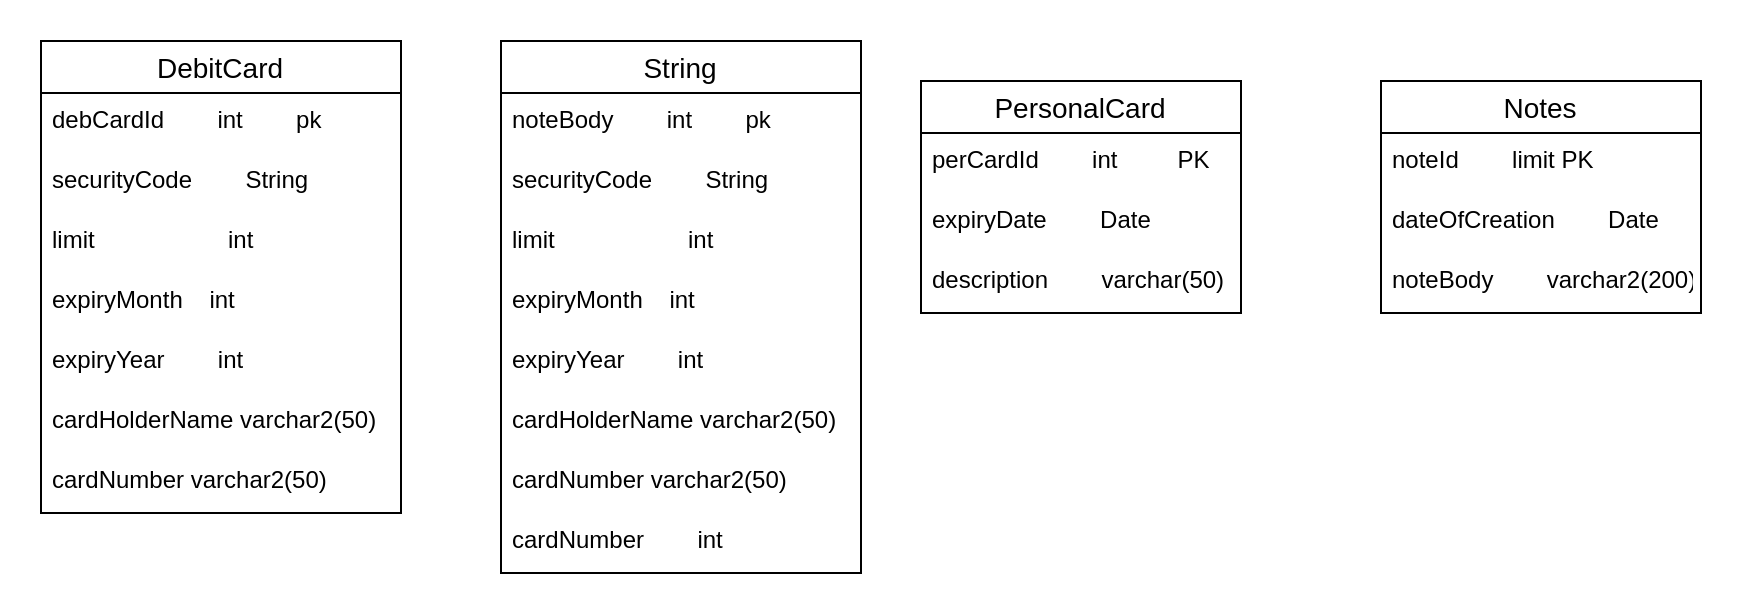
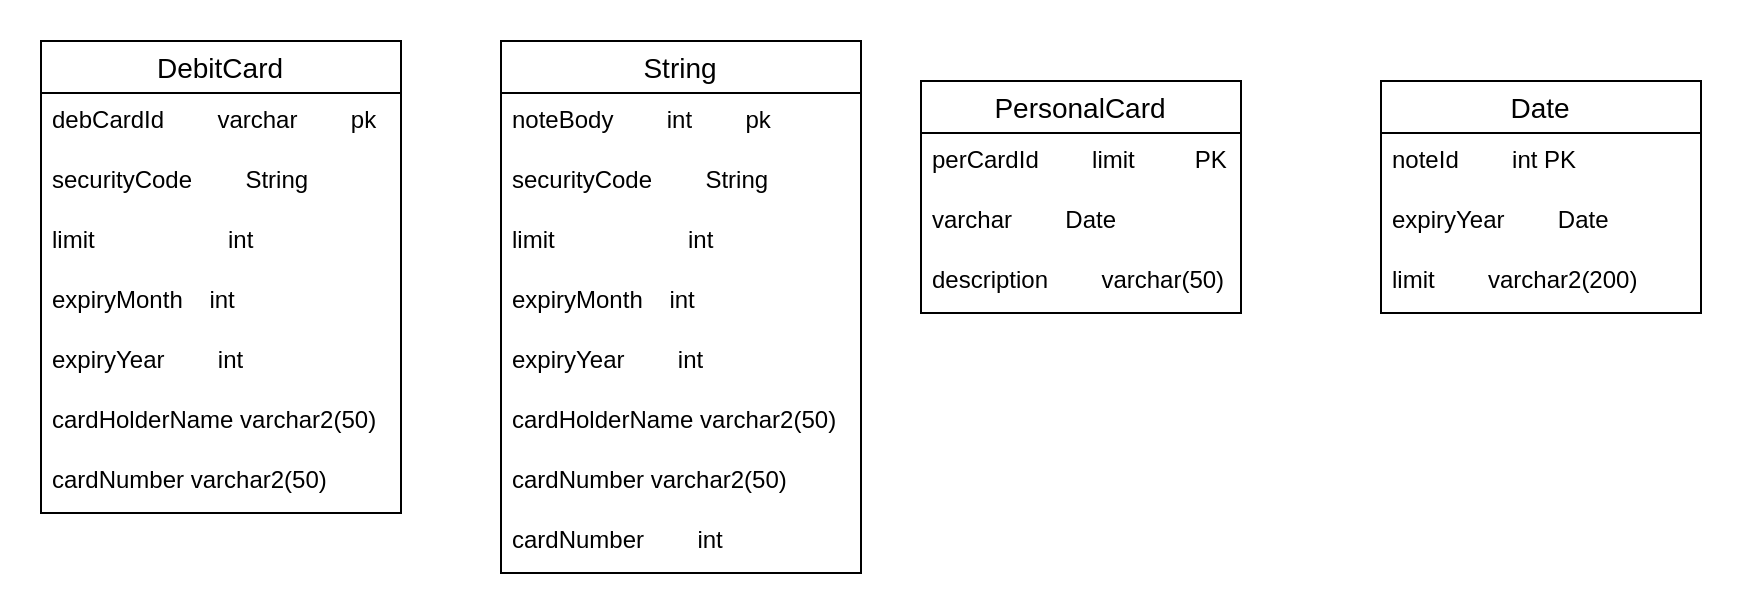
(1540, 109) -> (1540, 109)
(250, 120) -> (280, 120)
(1128, 160) -> (1135, 160)
(1527, 160) -> (1520, 160)
(1077, 220) -> (1060, 220)
(1564, 220) -> (1537, 220)
(1584, 280) -> (1554, 280)
